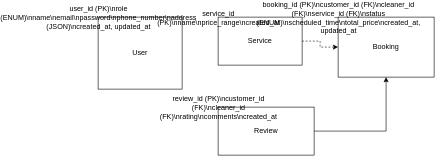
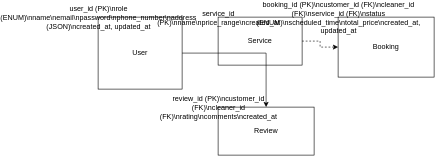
none -> (265, 53)
(386, 82) -> none
